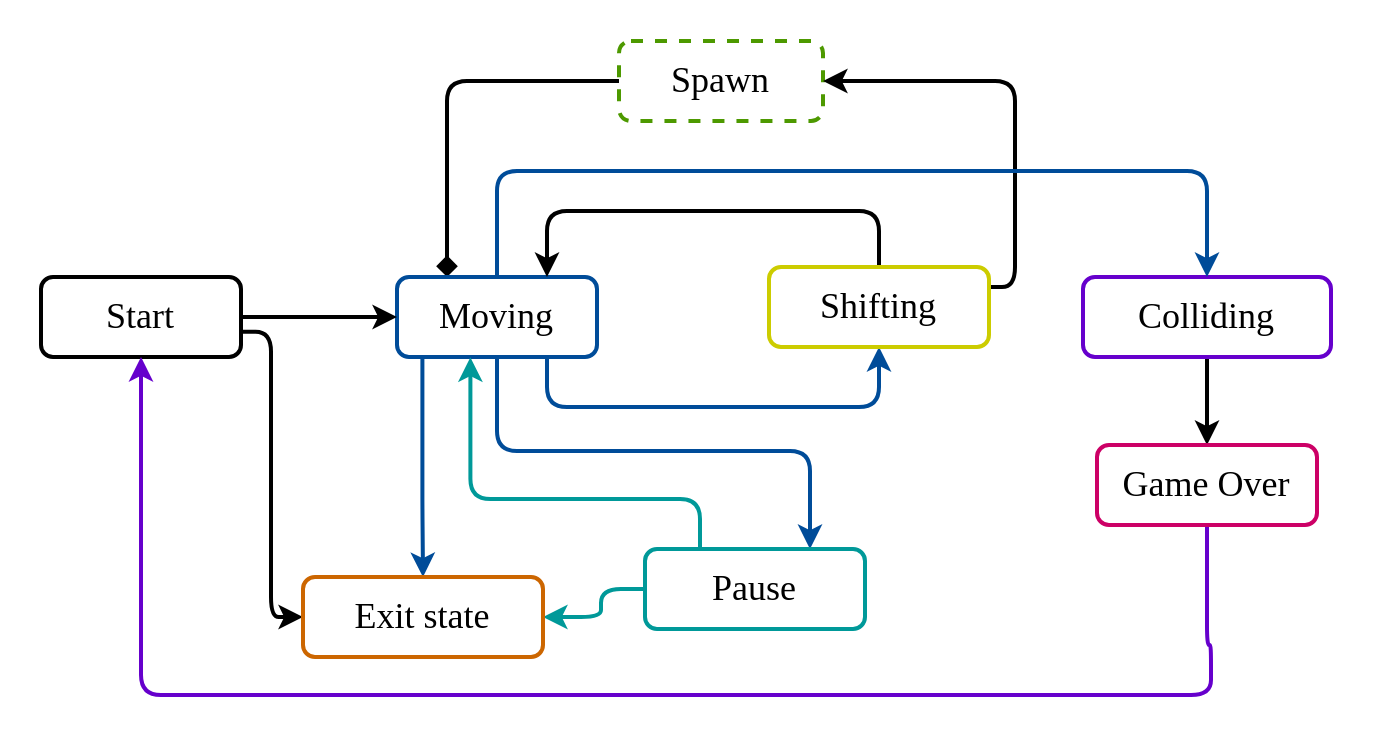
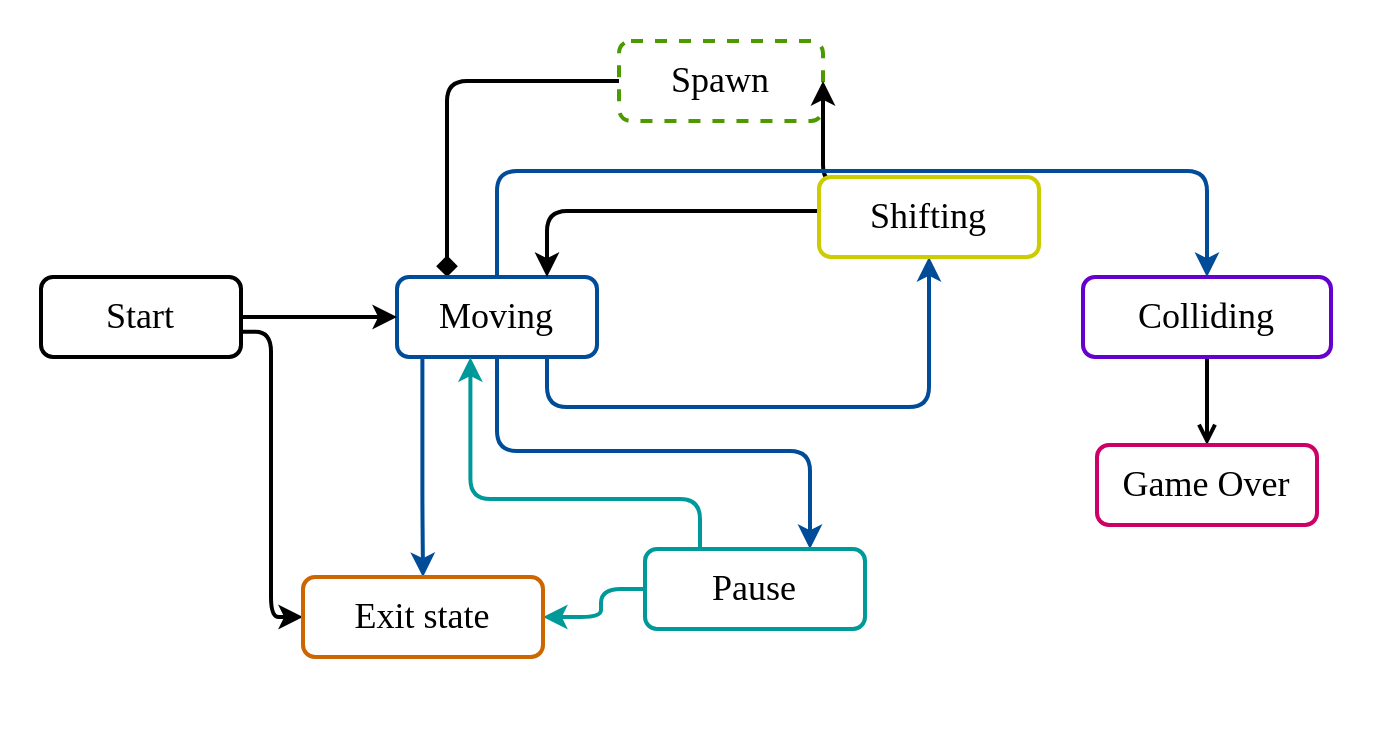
(879, 307) -> (929, 217)
(1207, 425) -> (1207, 427)
(600, 695) -> none
